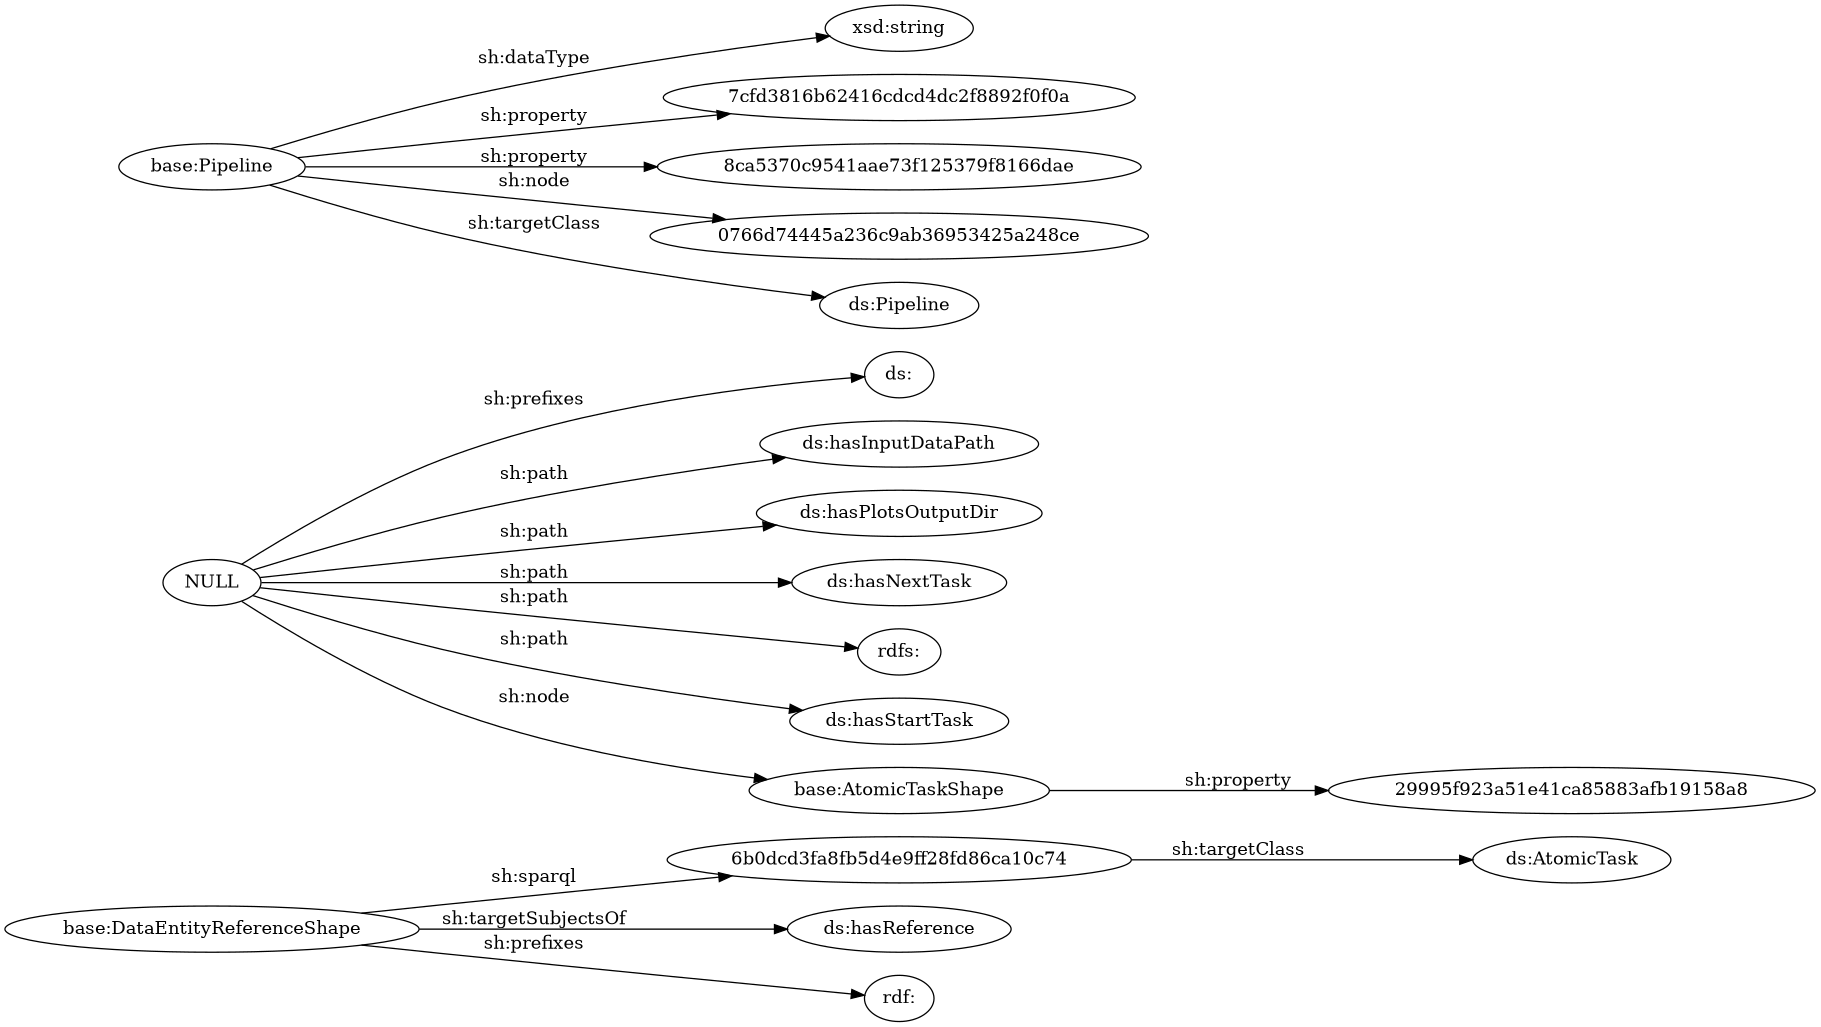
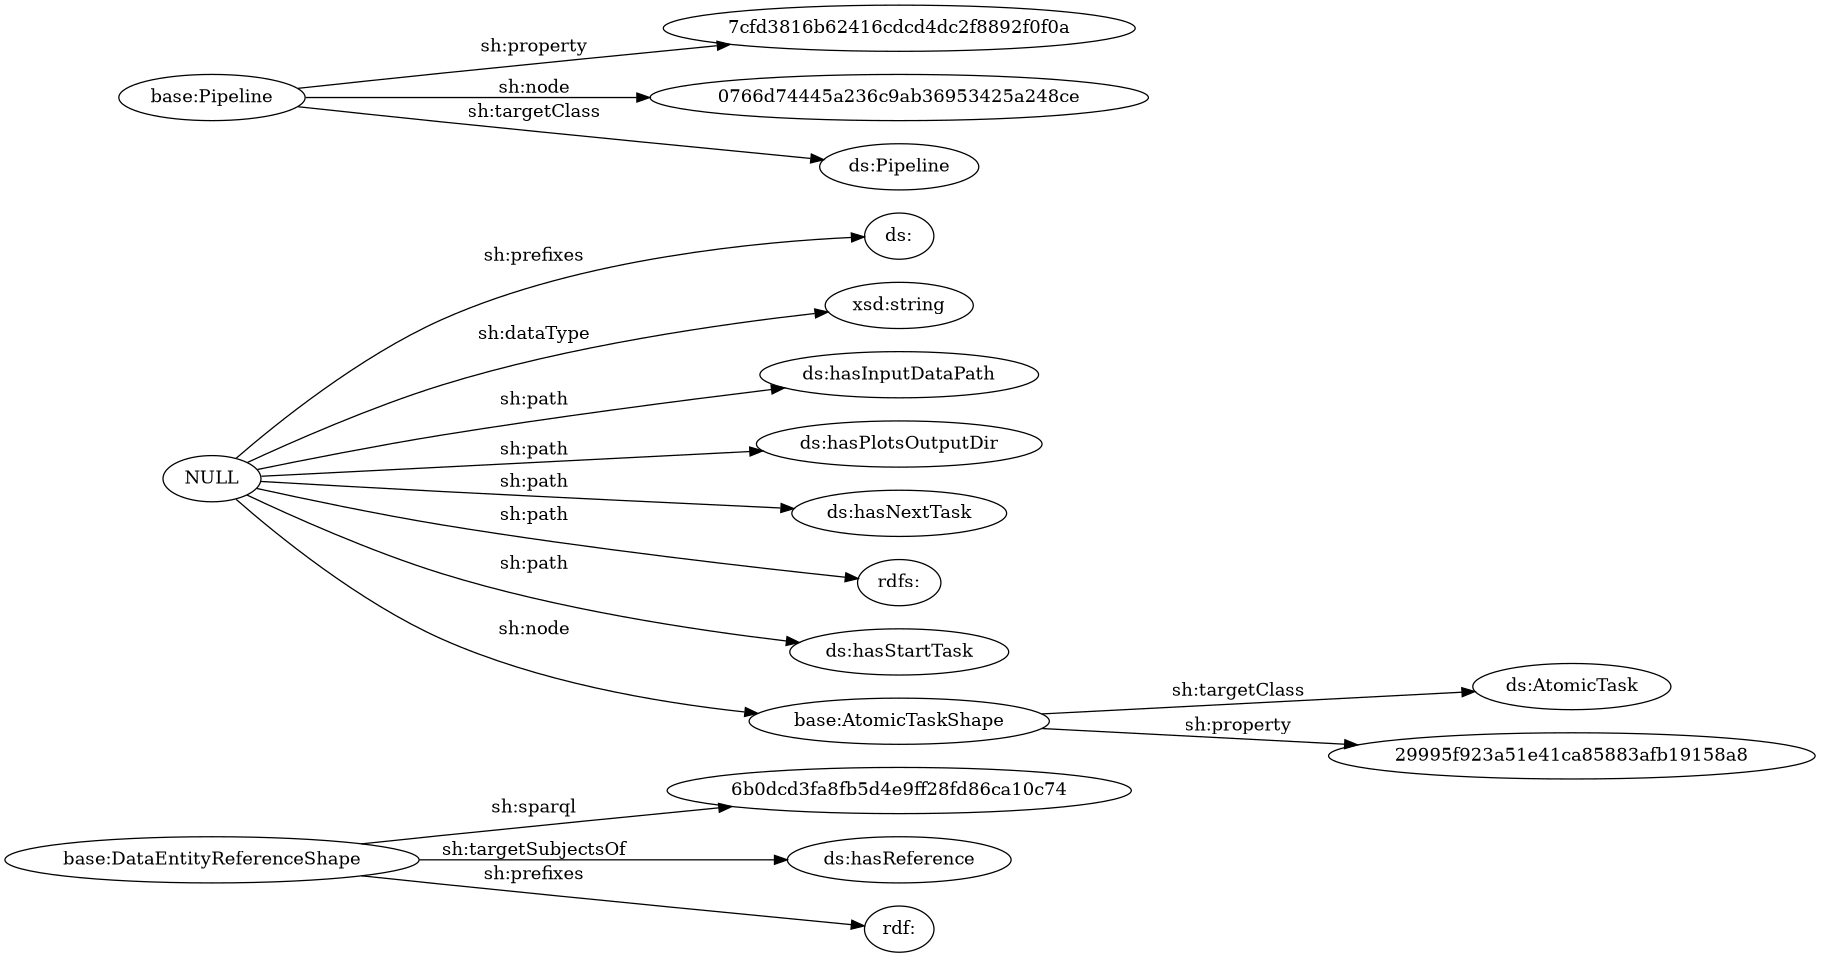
(541, 80) -> (524, 363)
(899, 167) -> none
(1296, 860) -> (1252, 703)
